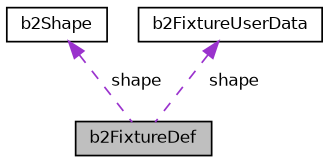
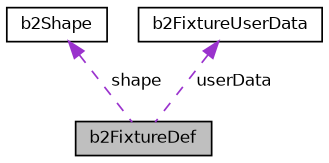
(232, 82) -> (232, 82)
